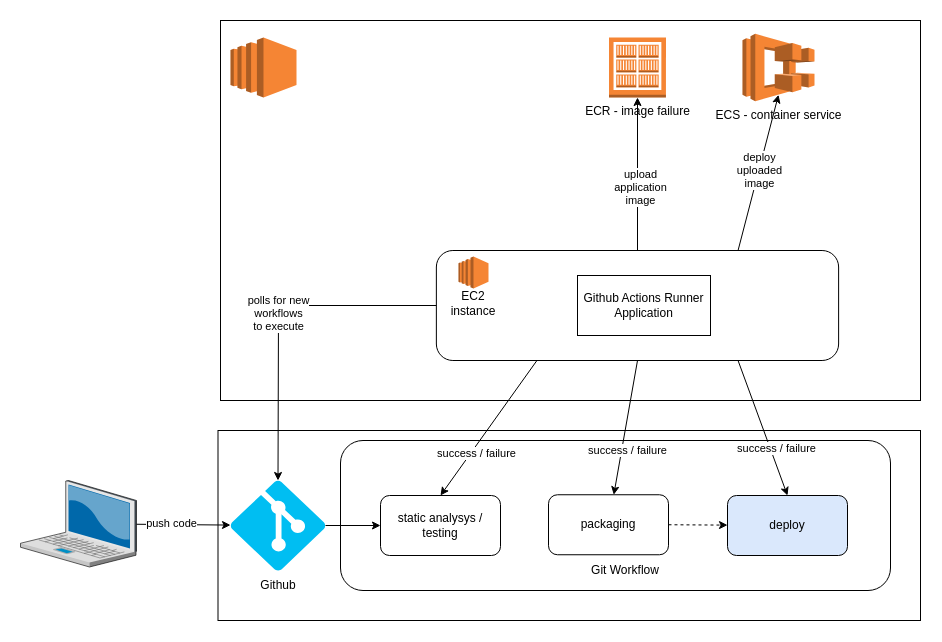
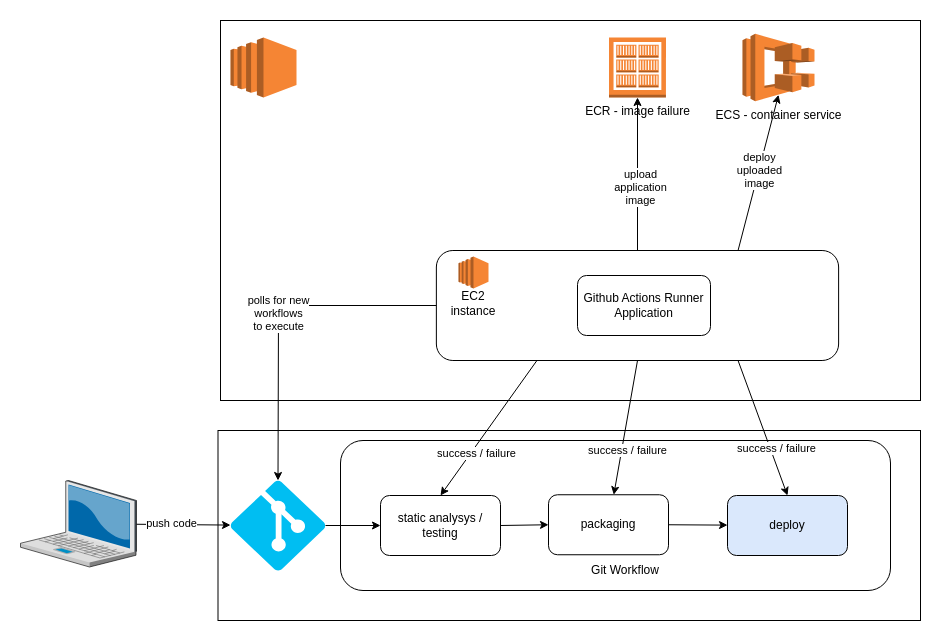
(644, 306) -> (644, 306)
none -> (521, 525)
(693, 525) -> (693, 525)
(278, 586) -> none
